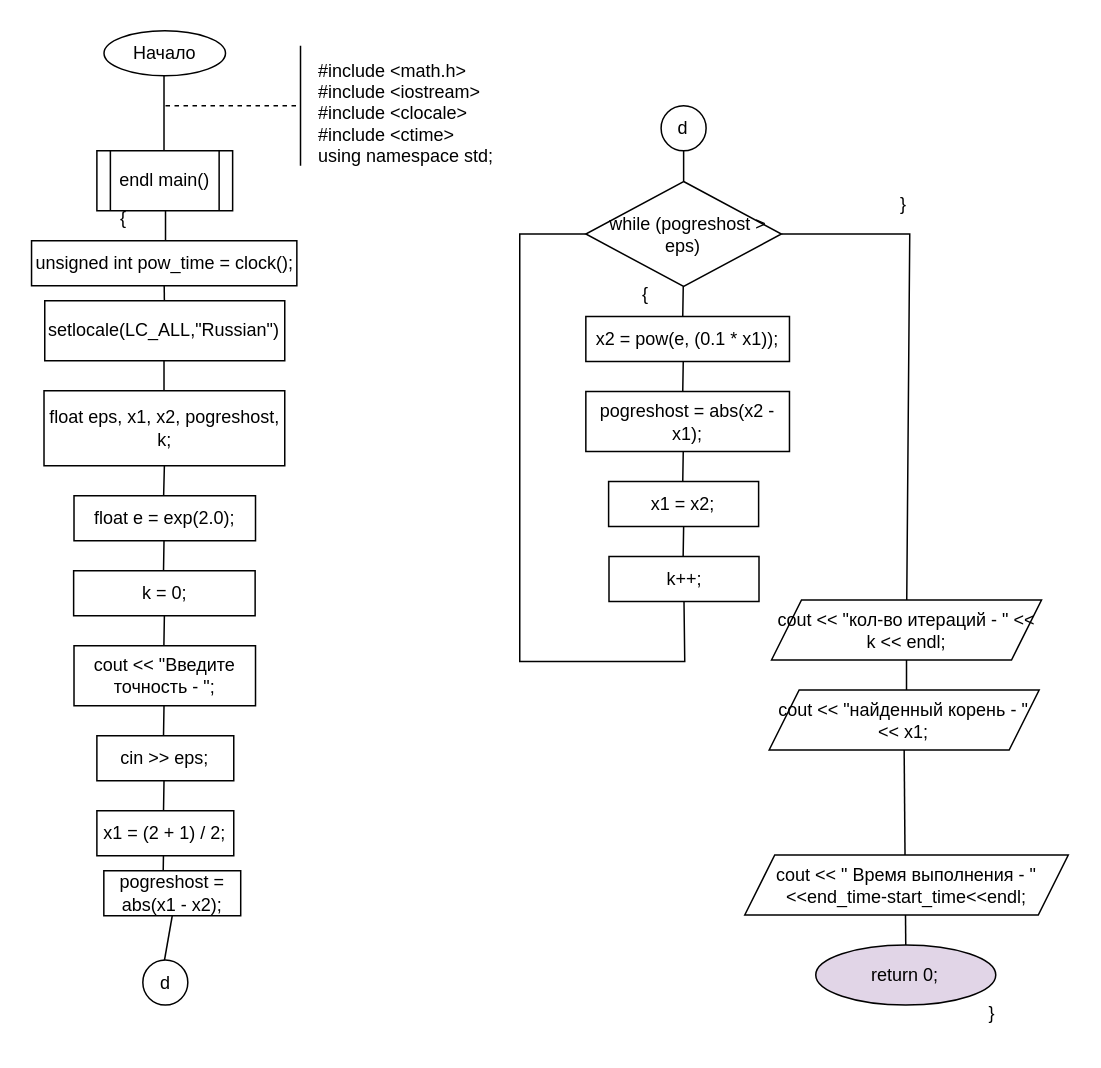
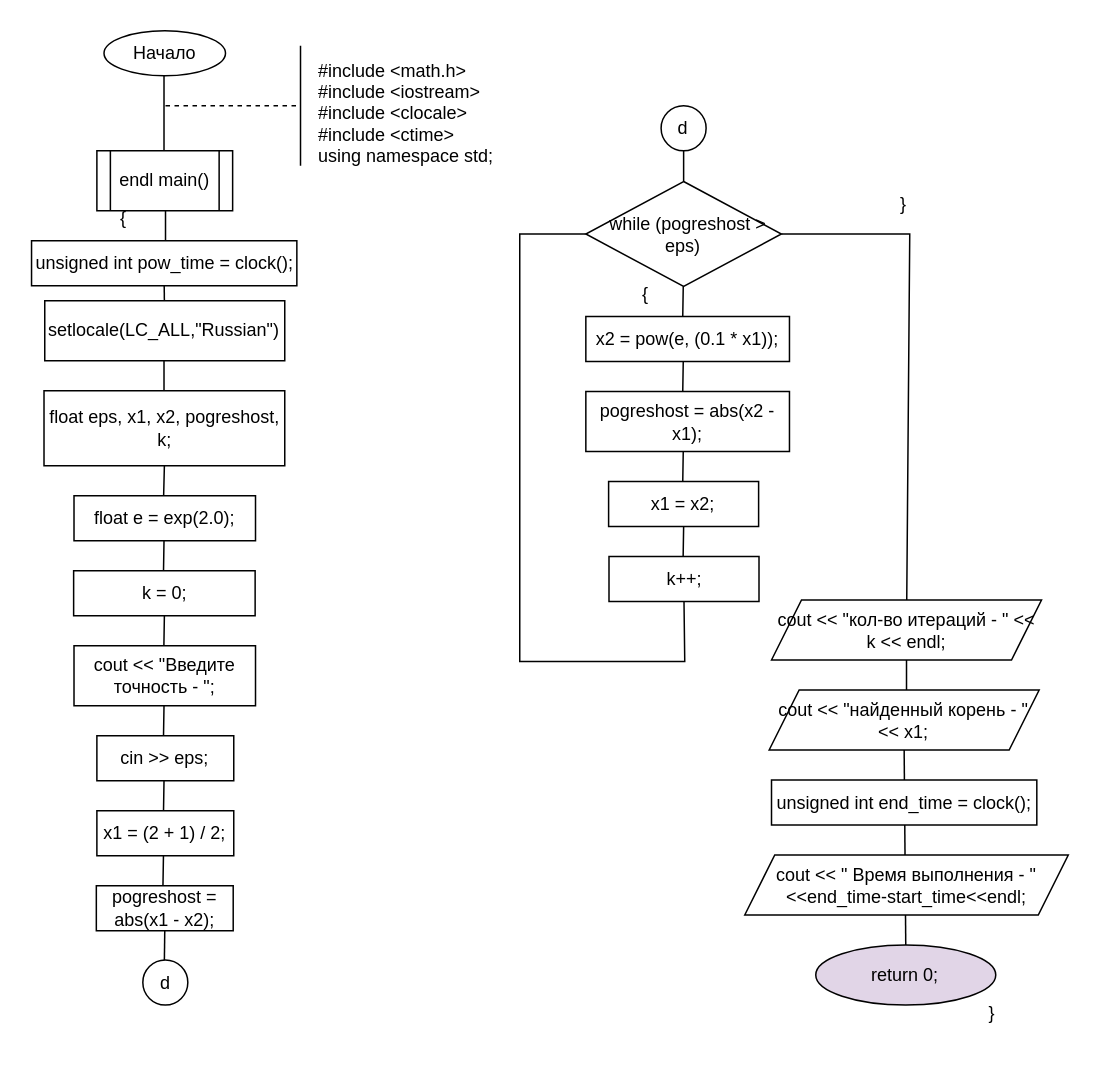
none -> (904, 803)
(172, 893) -> (165, 908)
